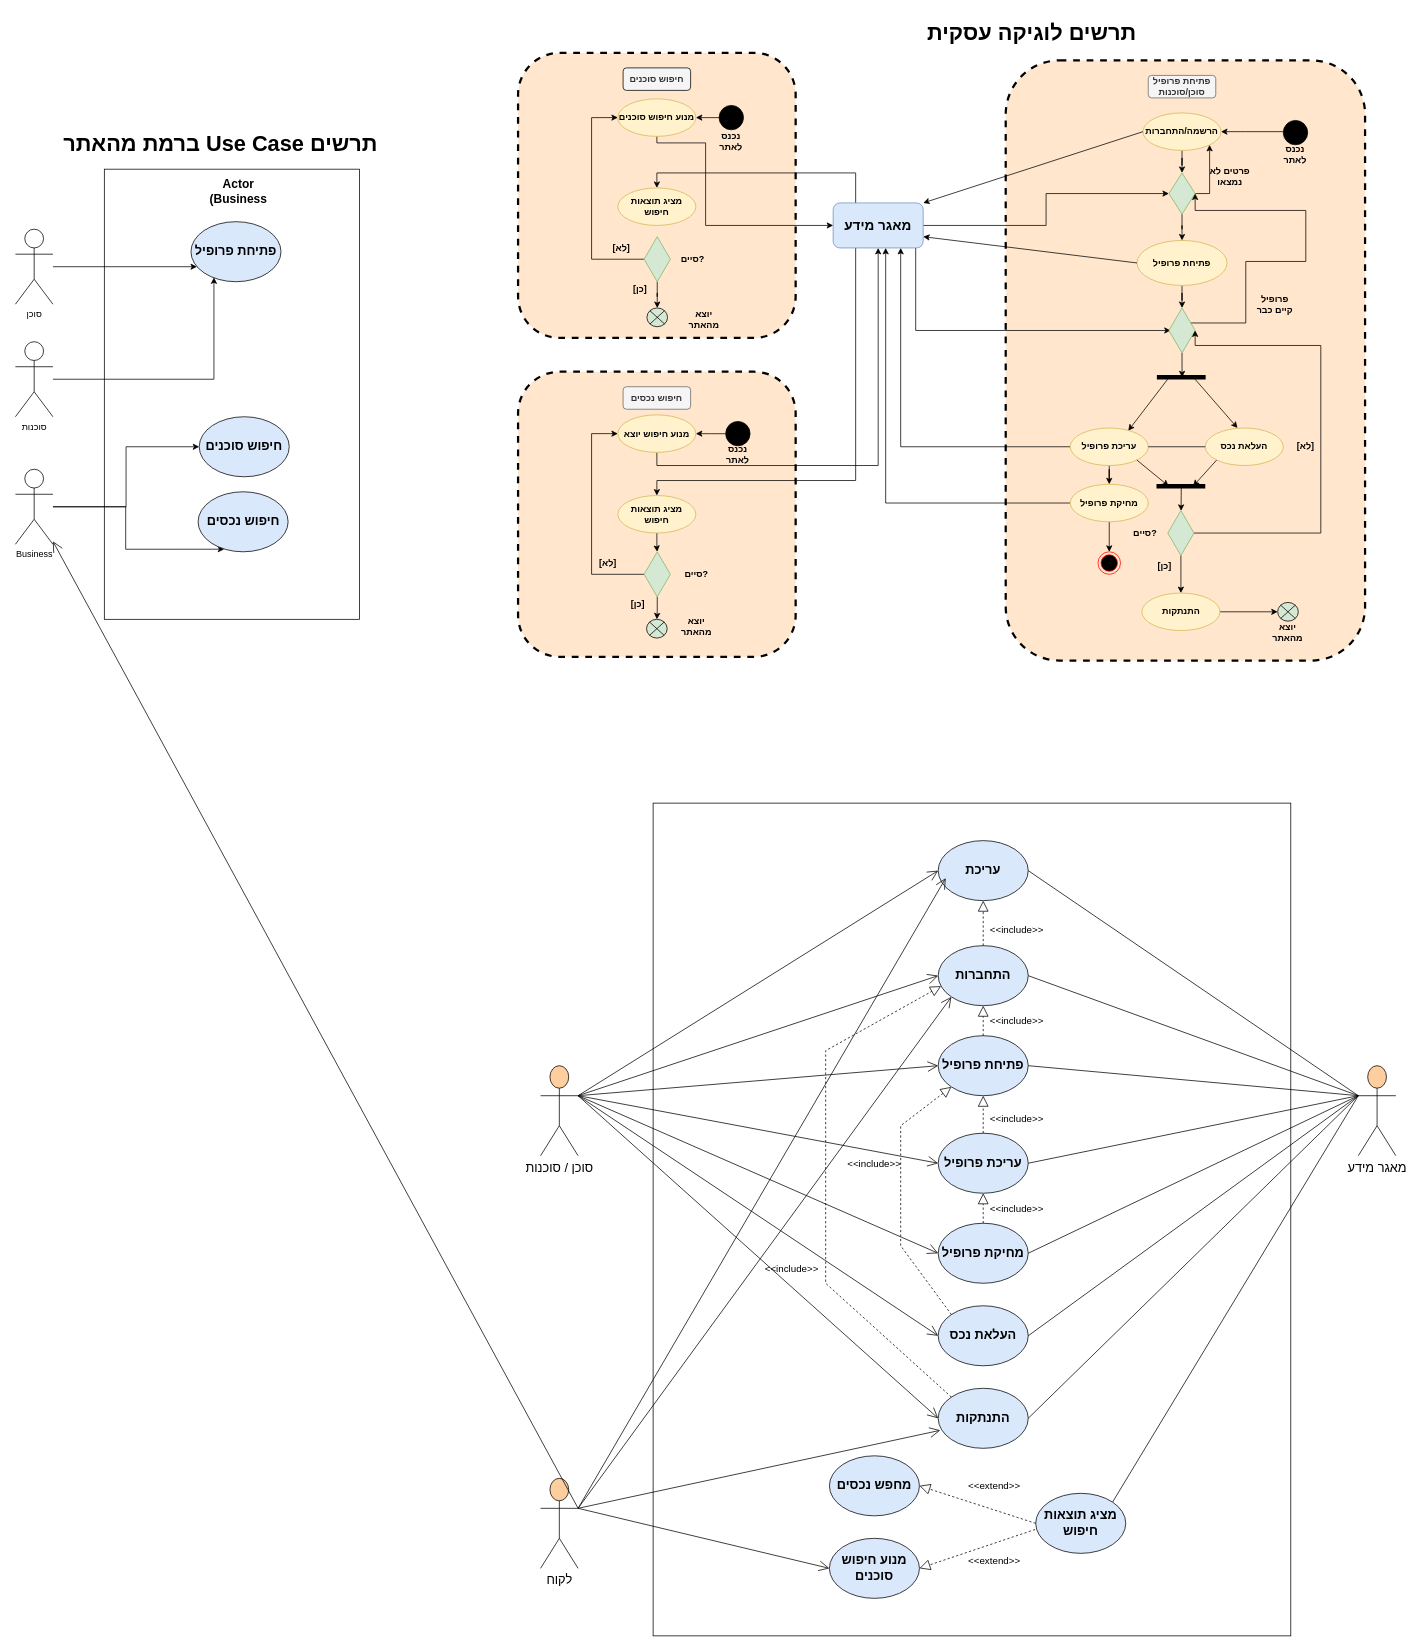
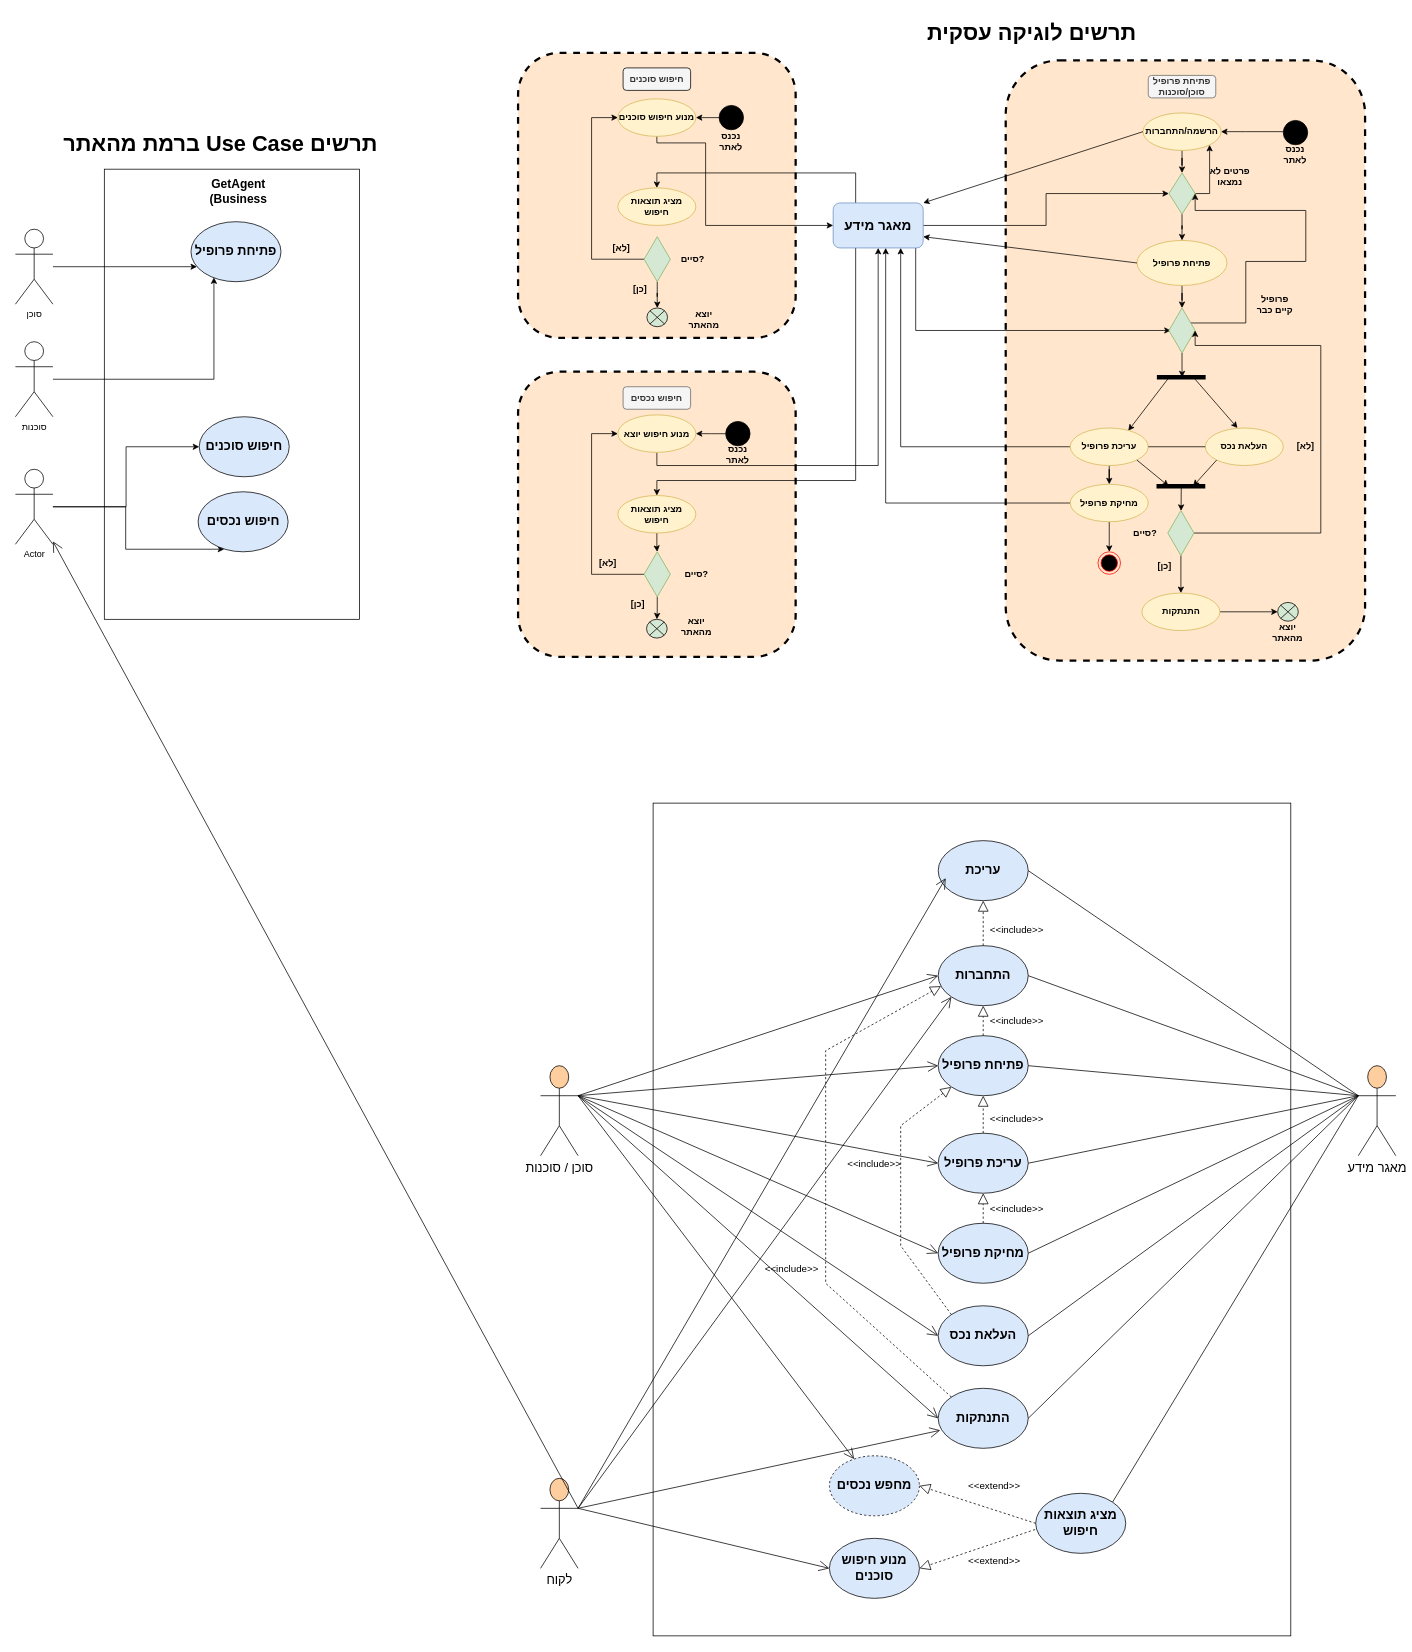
(239, 192) -> (239, 192)
(35, 555) -> (35, 555)
(761, 981) -> (718, 1279)
(874, 1485) -> (874, 1485)
